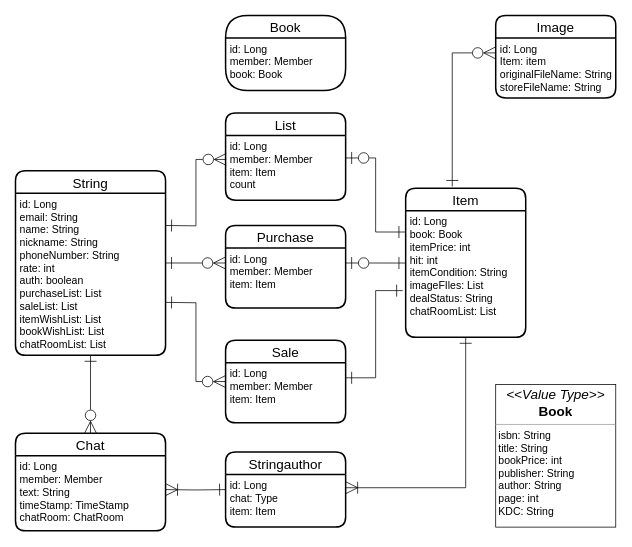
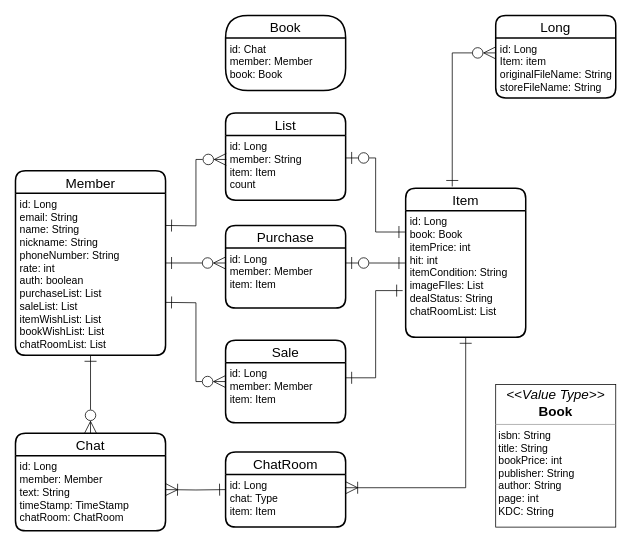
(555, 28) -> (555, 28)
(249, 49) -> (249, 49)
(249, 147) -> (249, 147)
(90, 183) -> (90, 183)
(285, 464) -> (285, 464)
